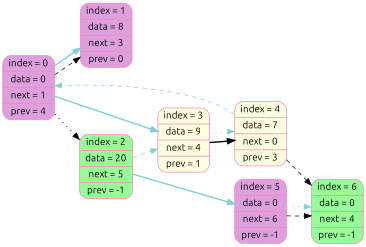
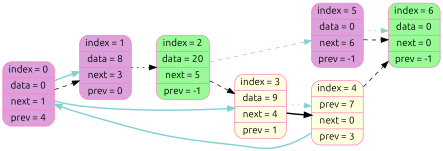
(150, 89) -> (186, 139)
(65, 124) -> (140, 67)
(261, 125) -> (337, 104)
(142, 154) -> (219, 86)
(180, 188) -> (257, 52)
(337, 219) -> (414, 43)
